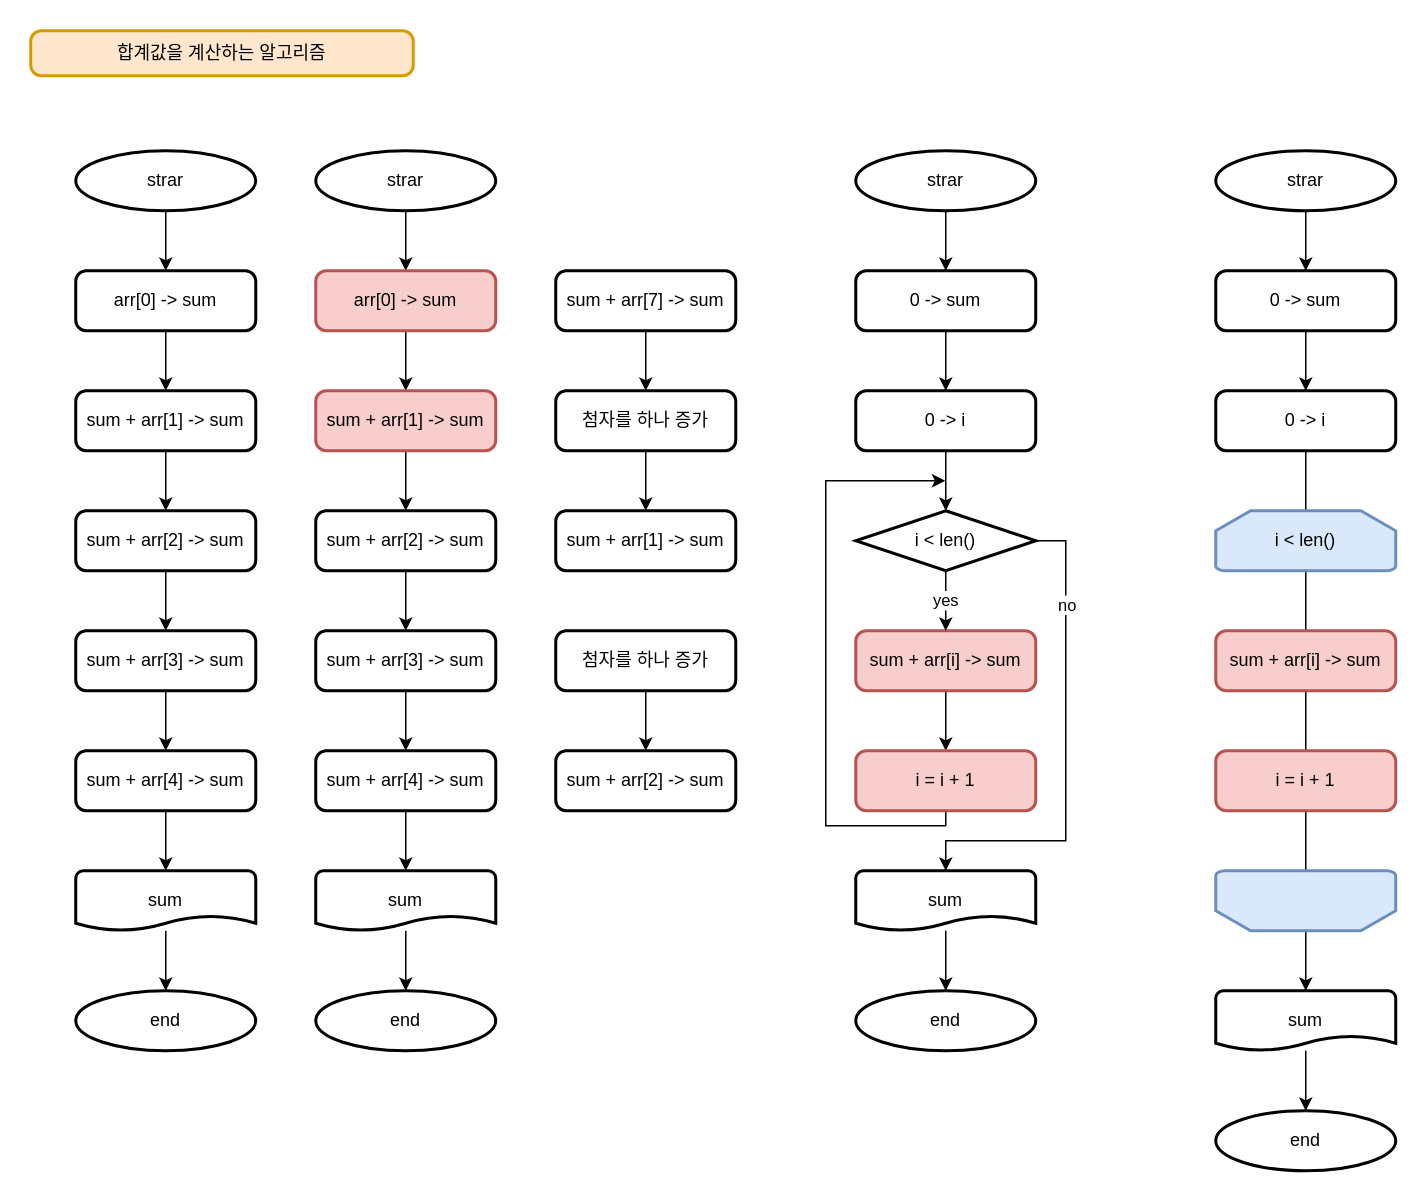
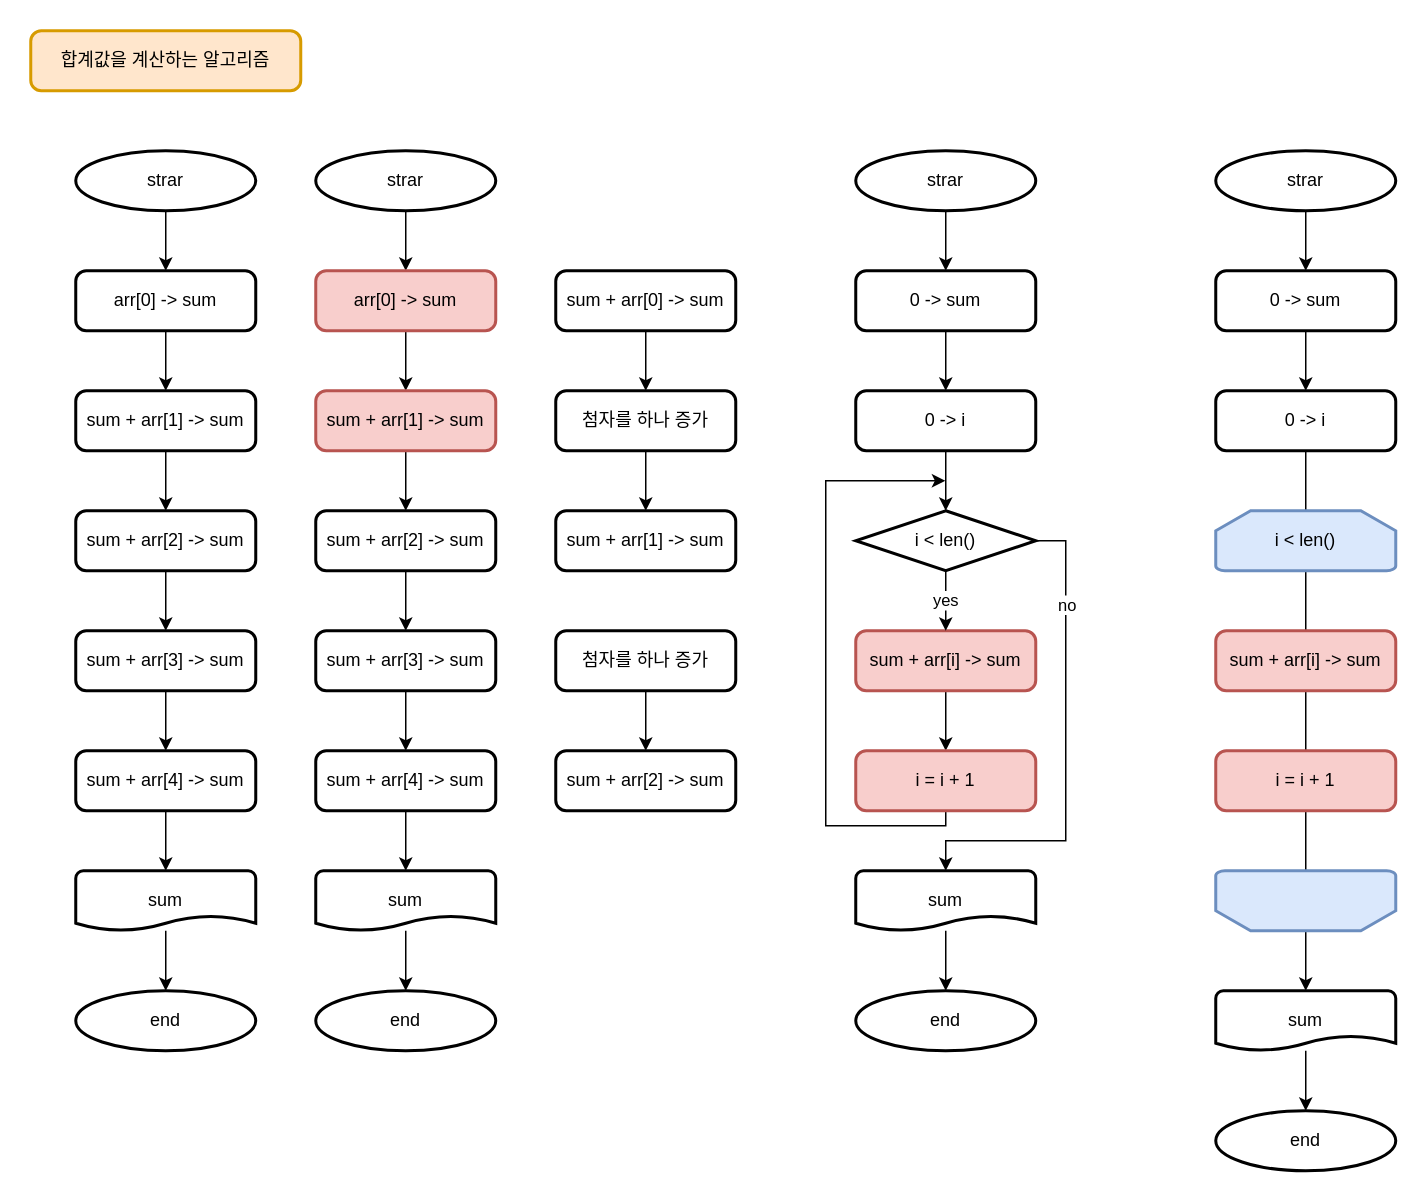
(222, 53) -> (166, 61)
(646, 301) -> (646, 301)
